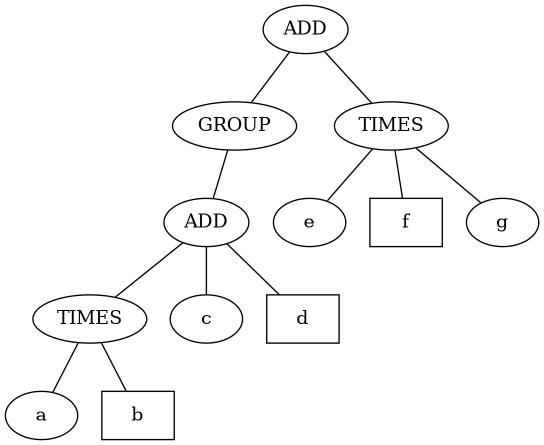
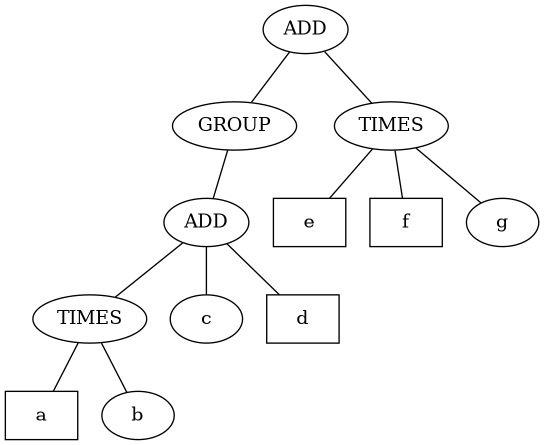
(310, 222) -> (310, 222)
(42, 415) -> (42, 415)
(138, 415) -> (138, 415)
